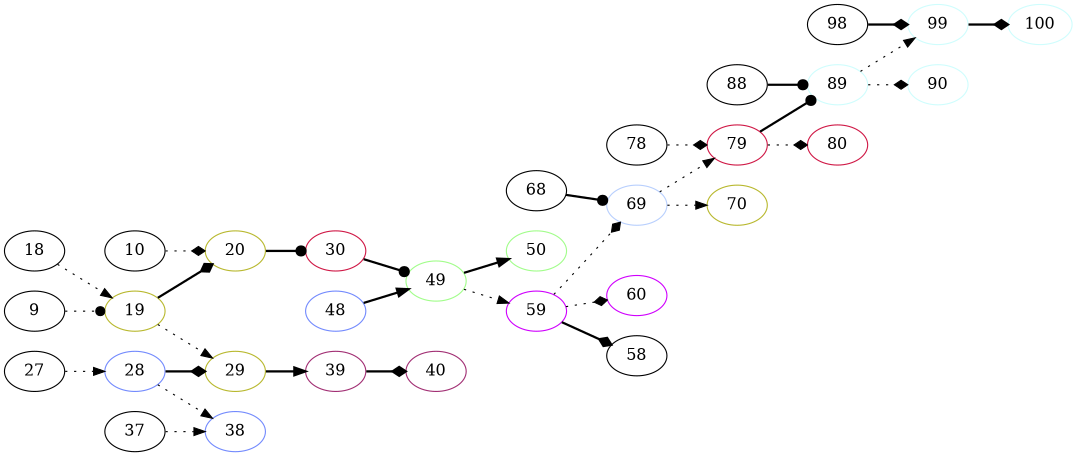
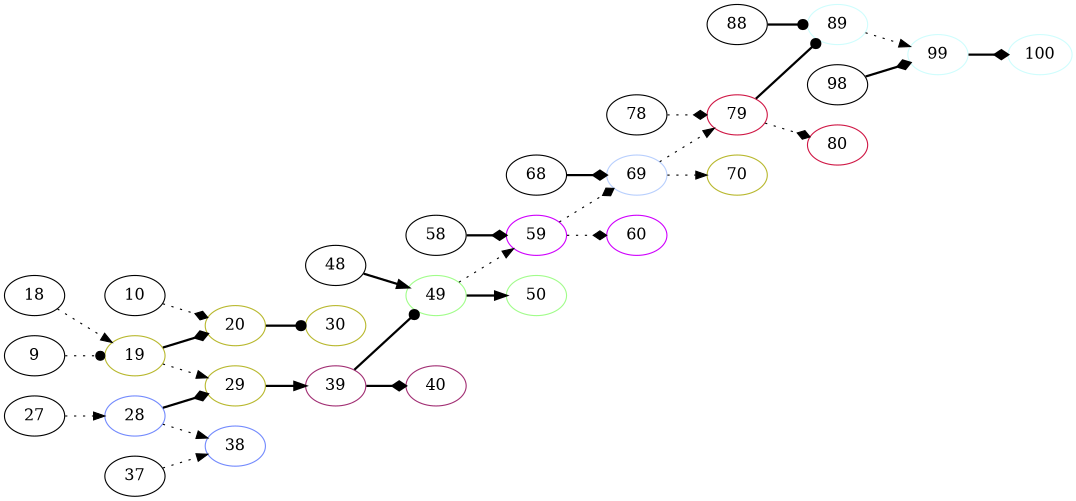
(938, 85) -> none
(582, 197) -> (580, 175)
(336, 251) -> (336, 326)
(382, 265) -> (383, 344)
(336, 311) -> (336, 265)
(580, 331) -> (480, 235)
